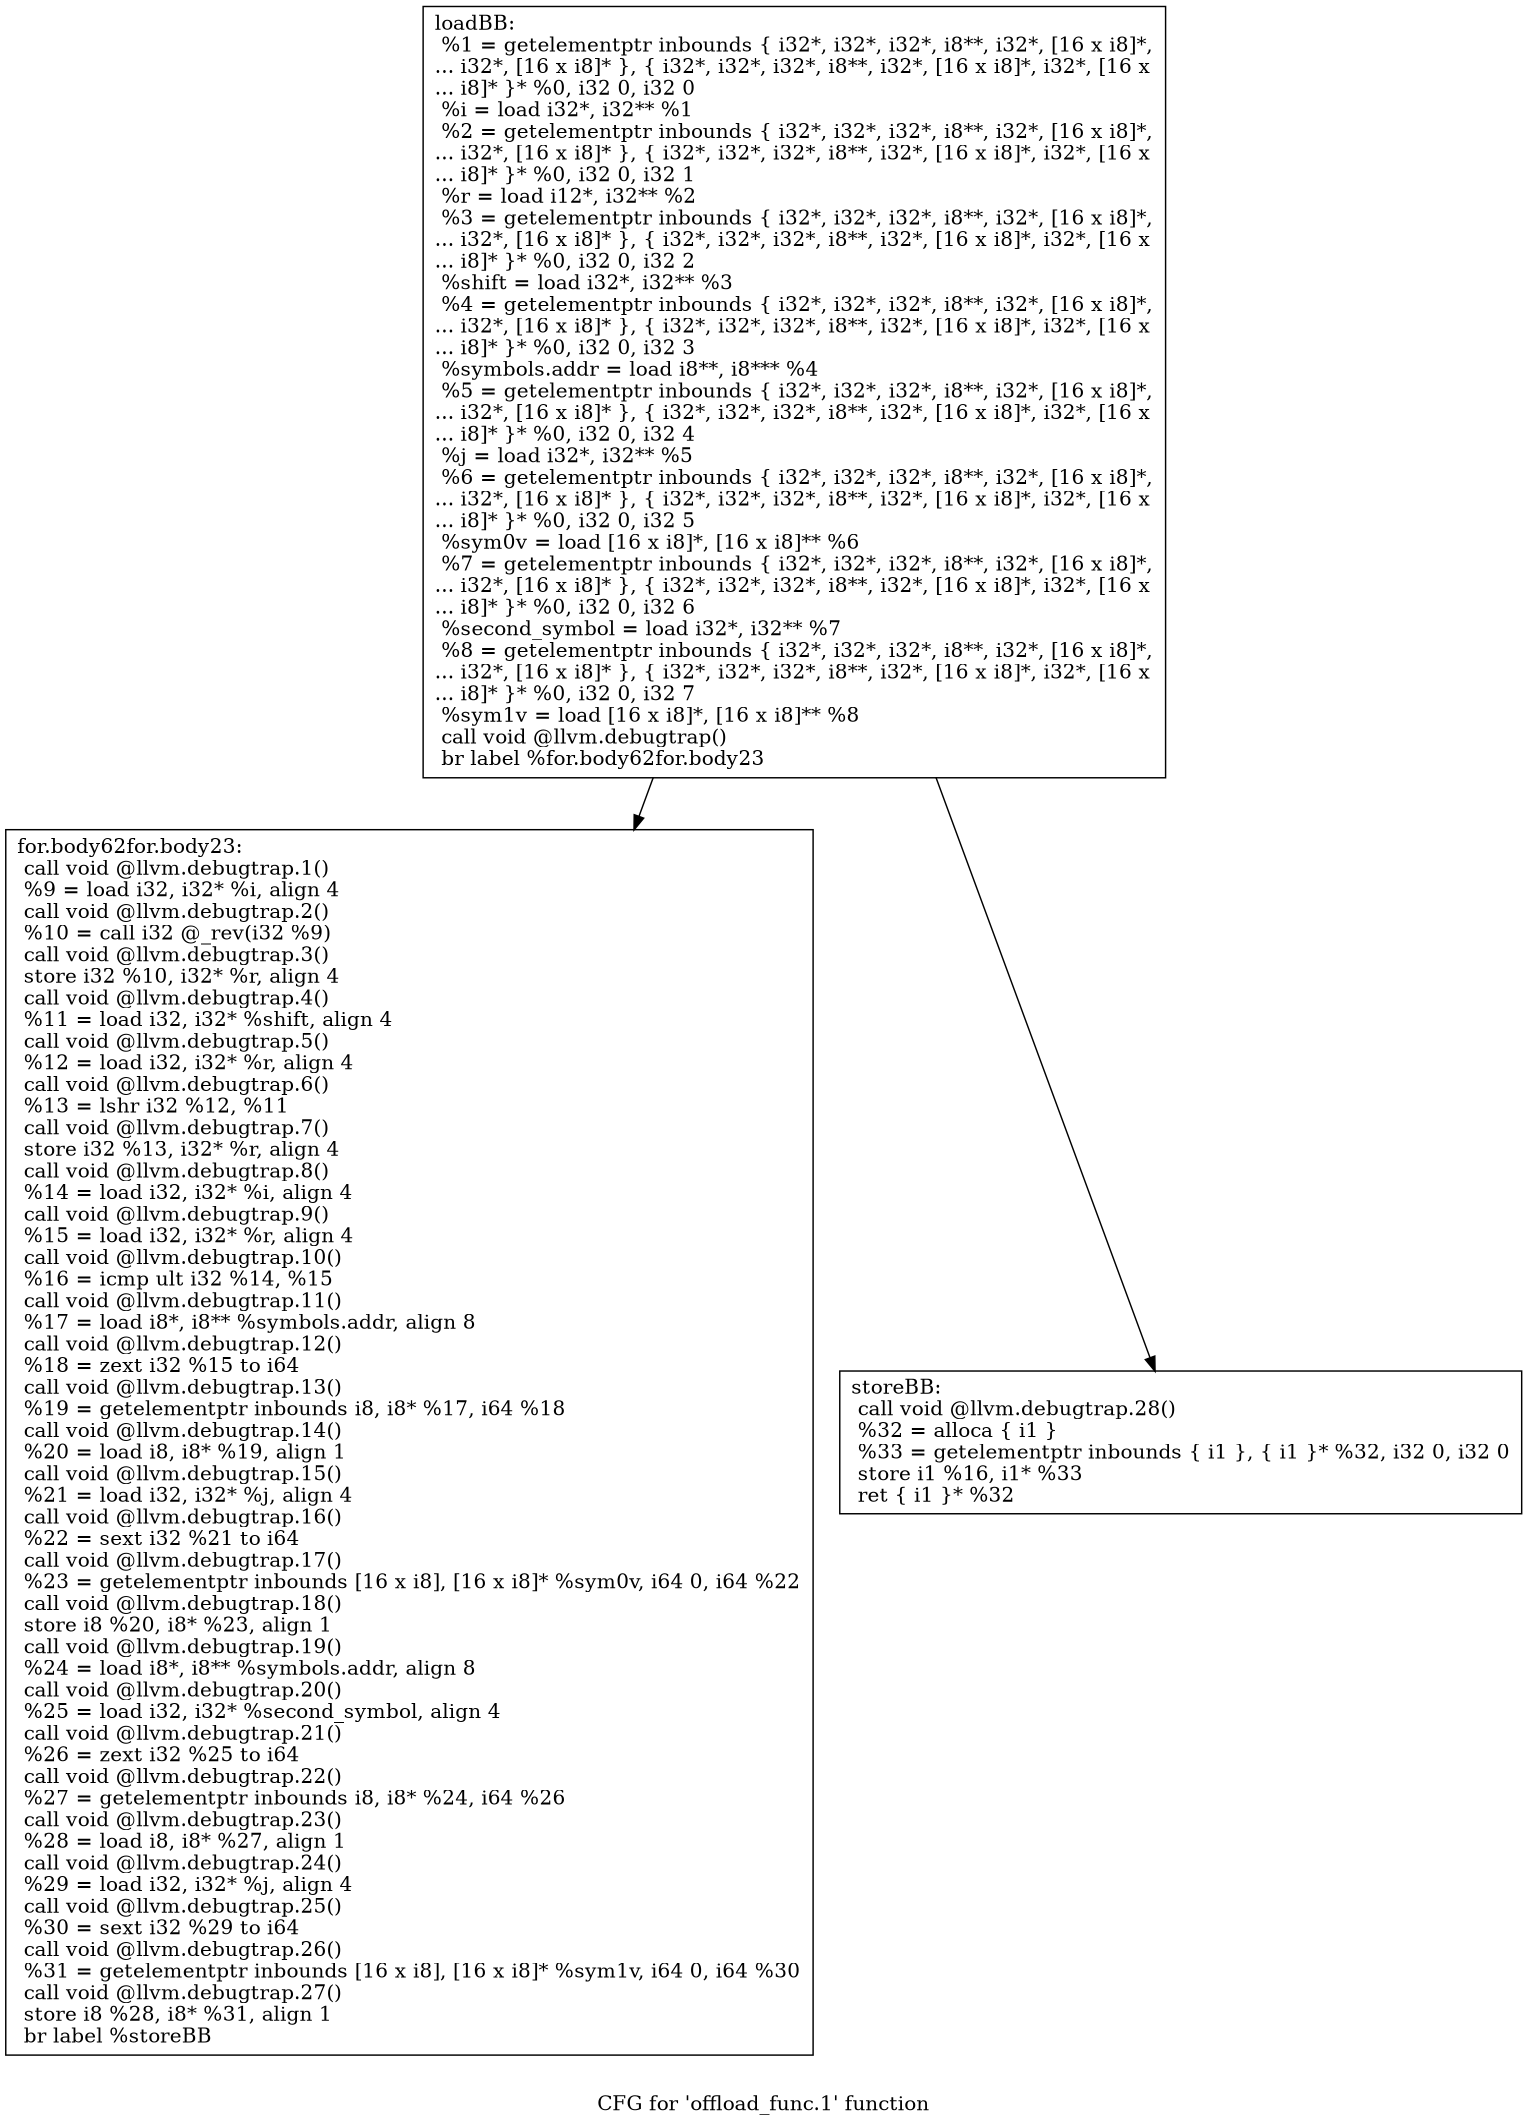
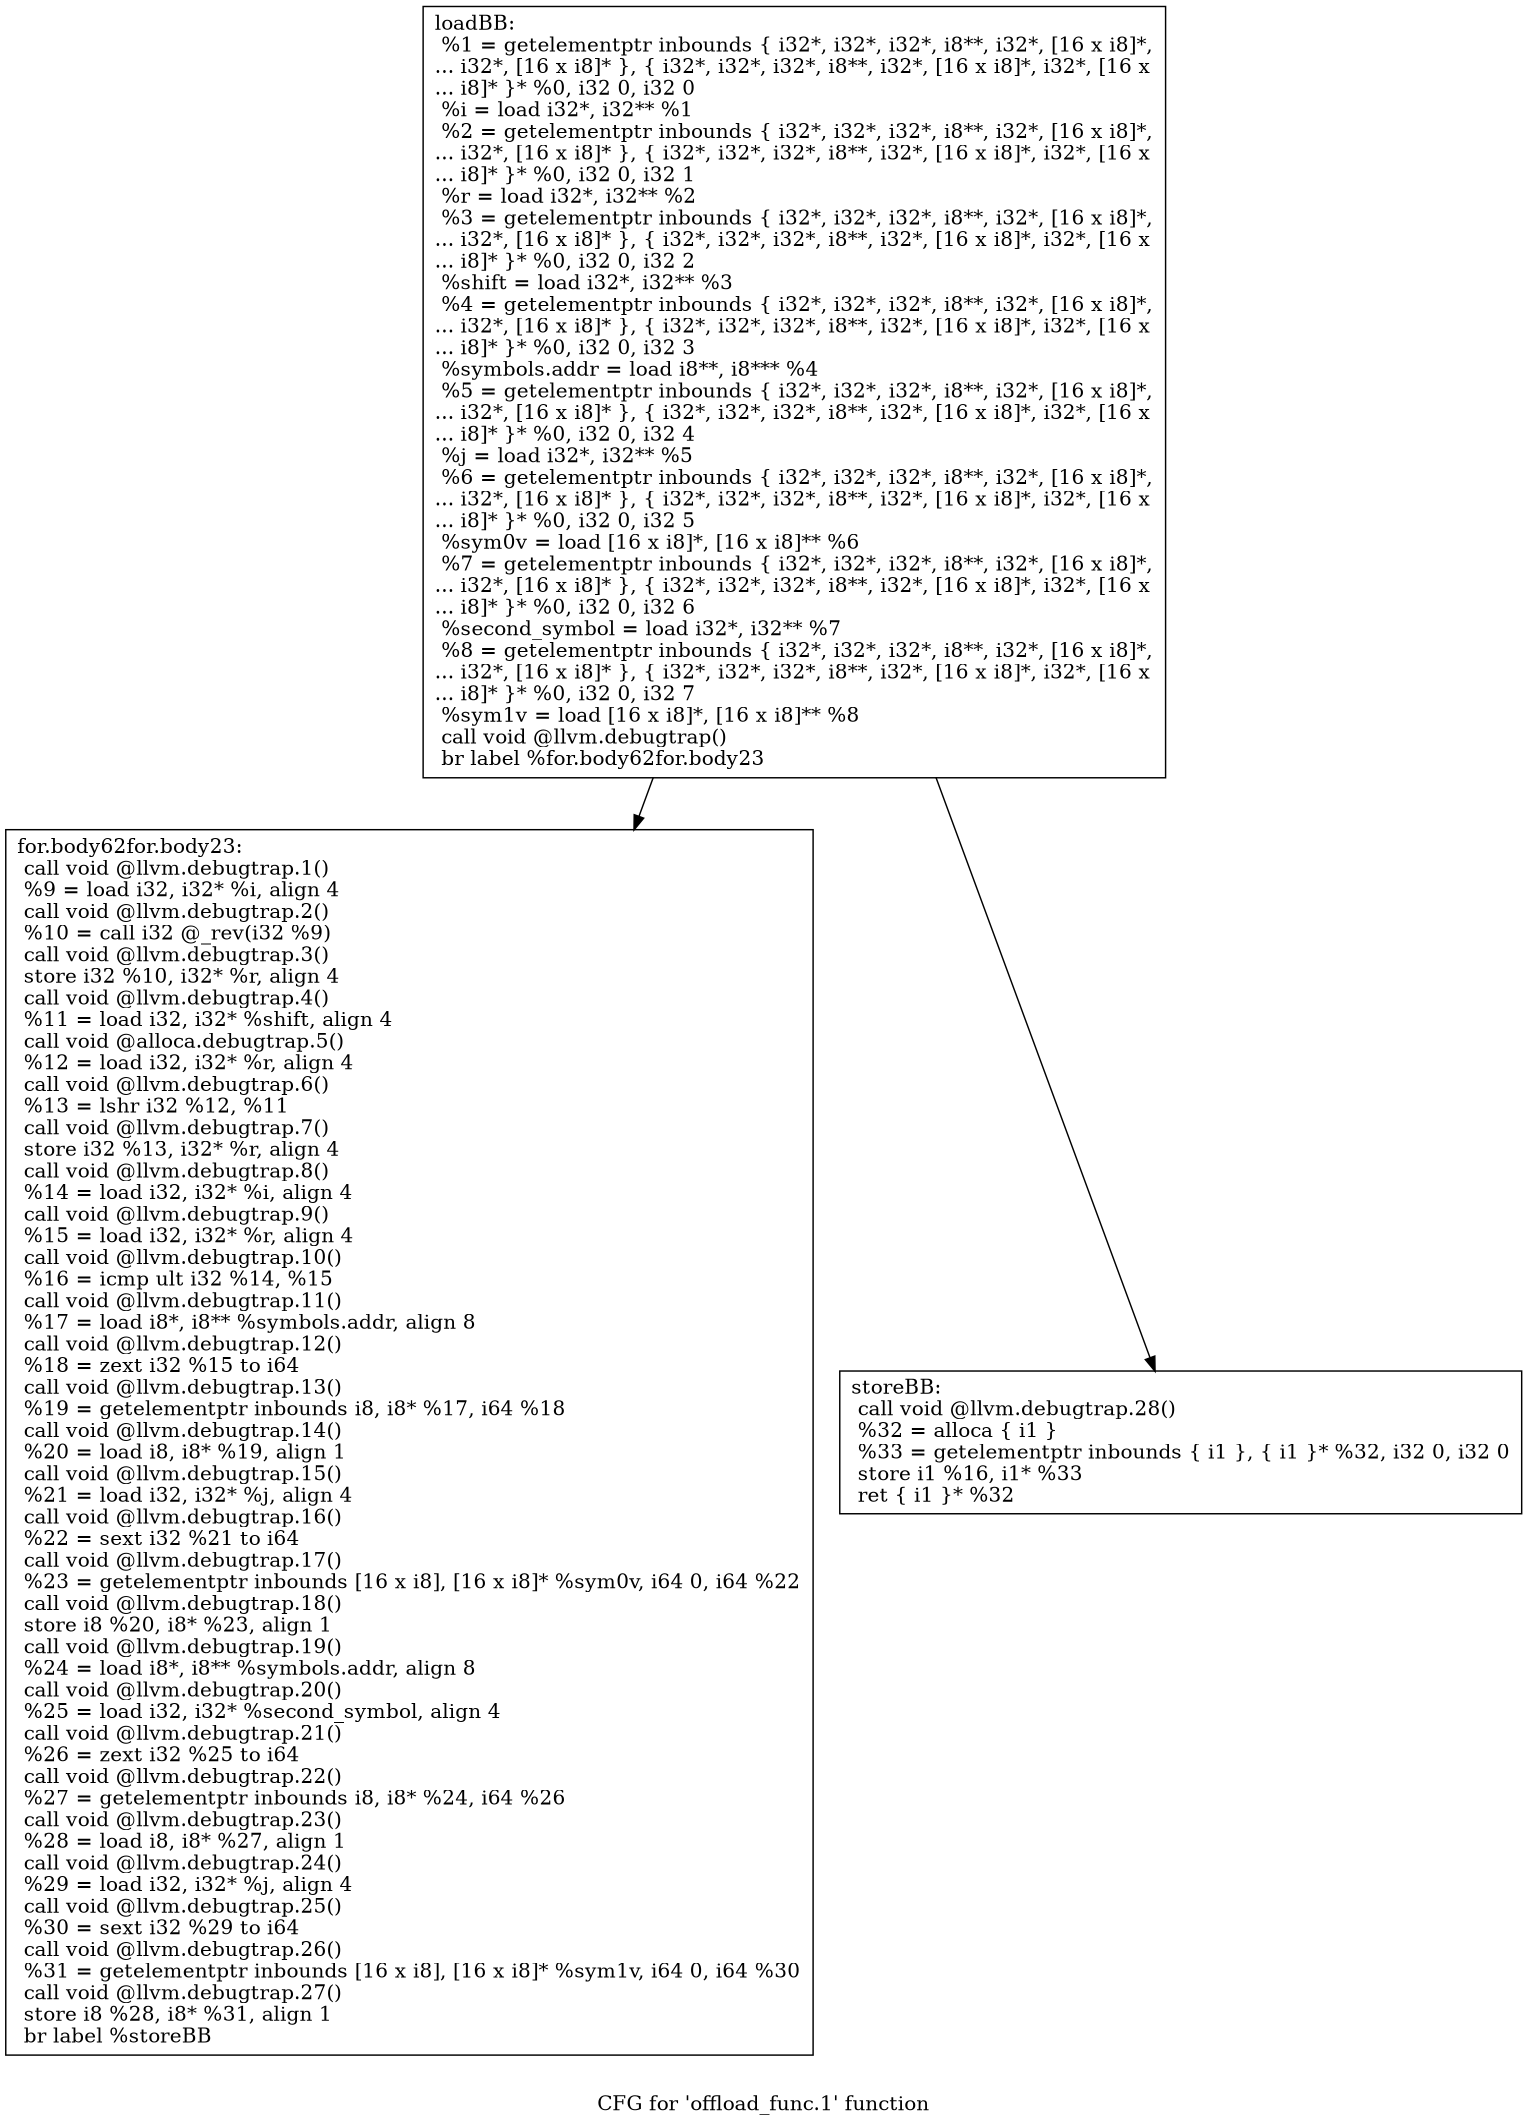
(566, 197) -> (566, 197)
(174, 1042) -> (181, 1042)
